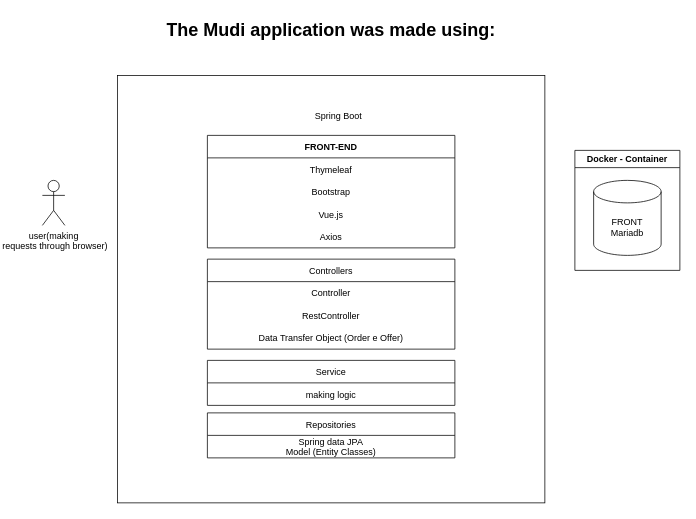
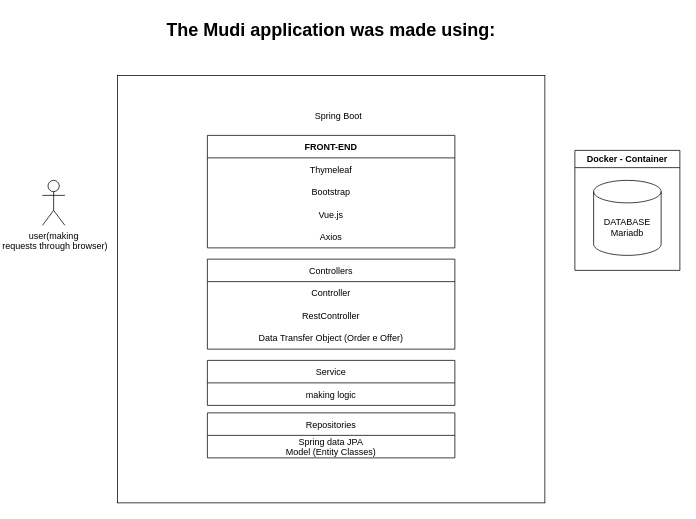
(627, 228) -> (627, 228)
